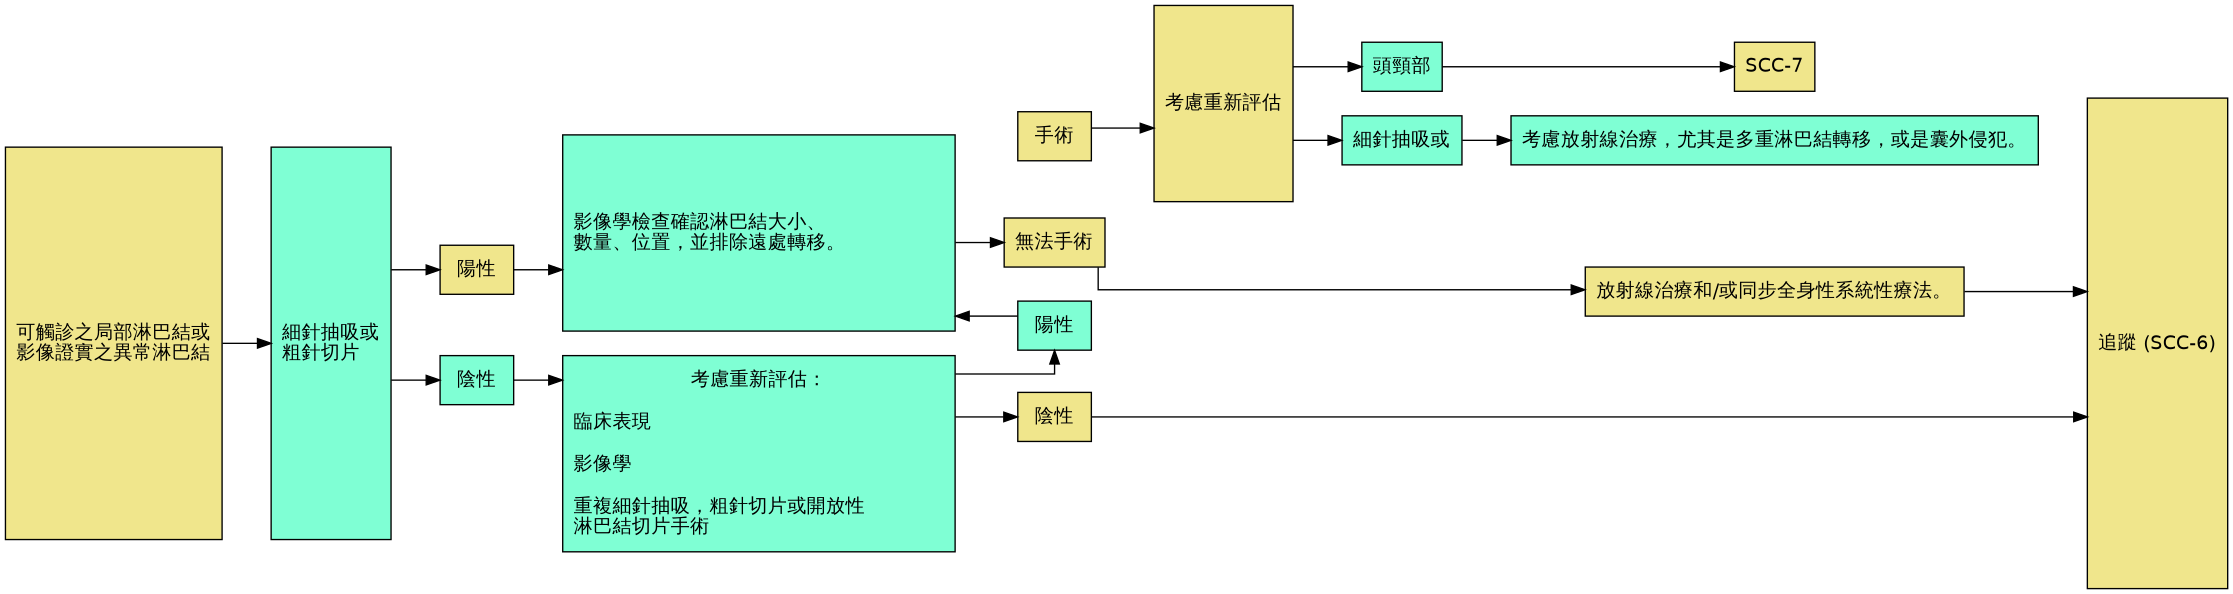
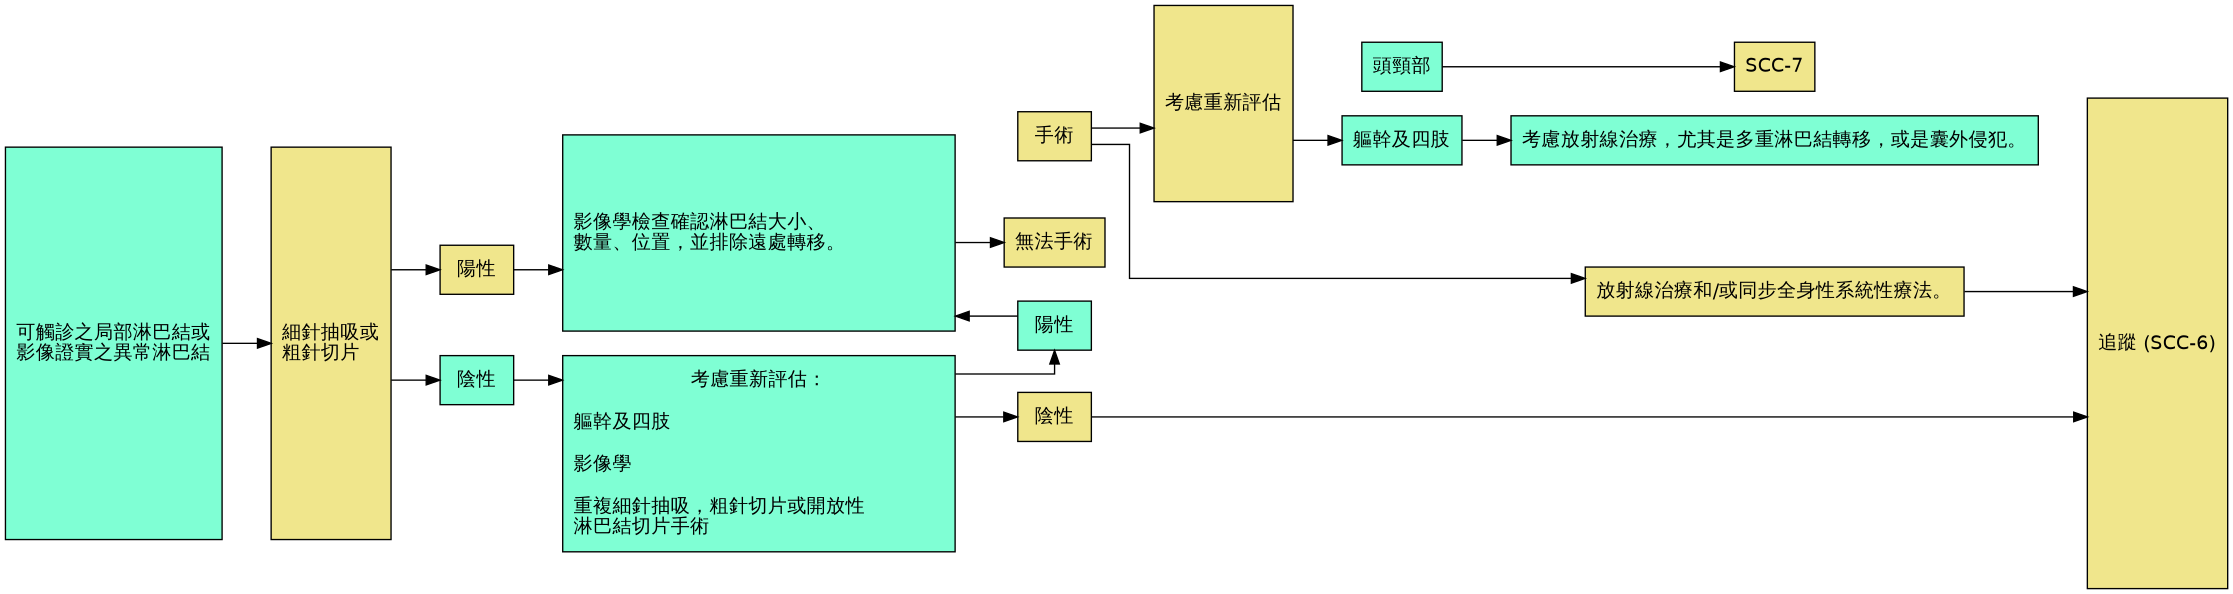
(1321, 67) -> none
(1402, 140) -> (1402, 140)
(1323, 290) -> (1265, 278)
(114, 343) -> (114, 343)
(331, 343) -> (331, 343)
(759, 454) -> (759, 454)
